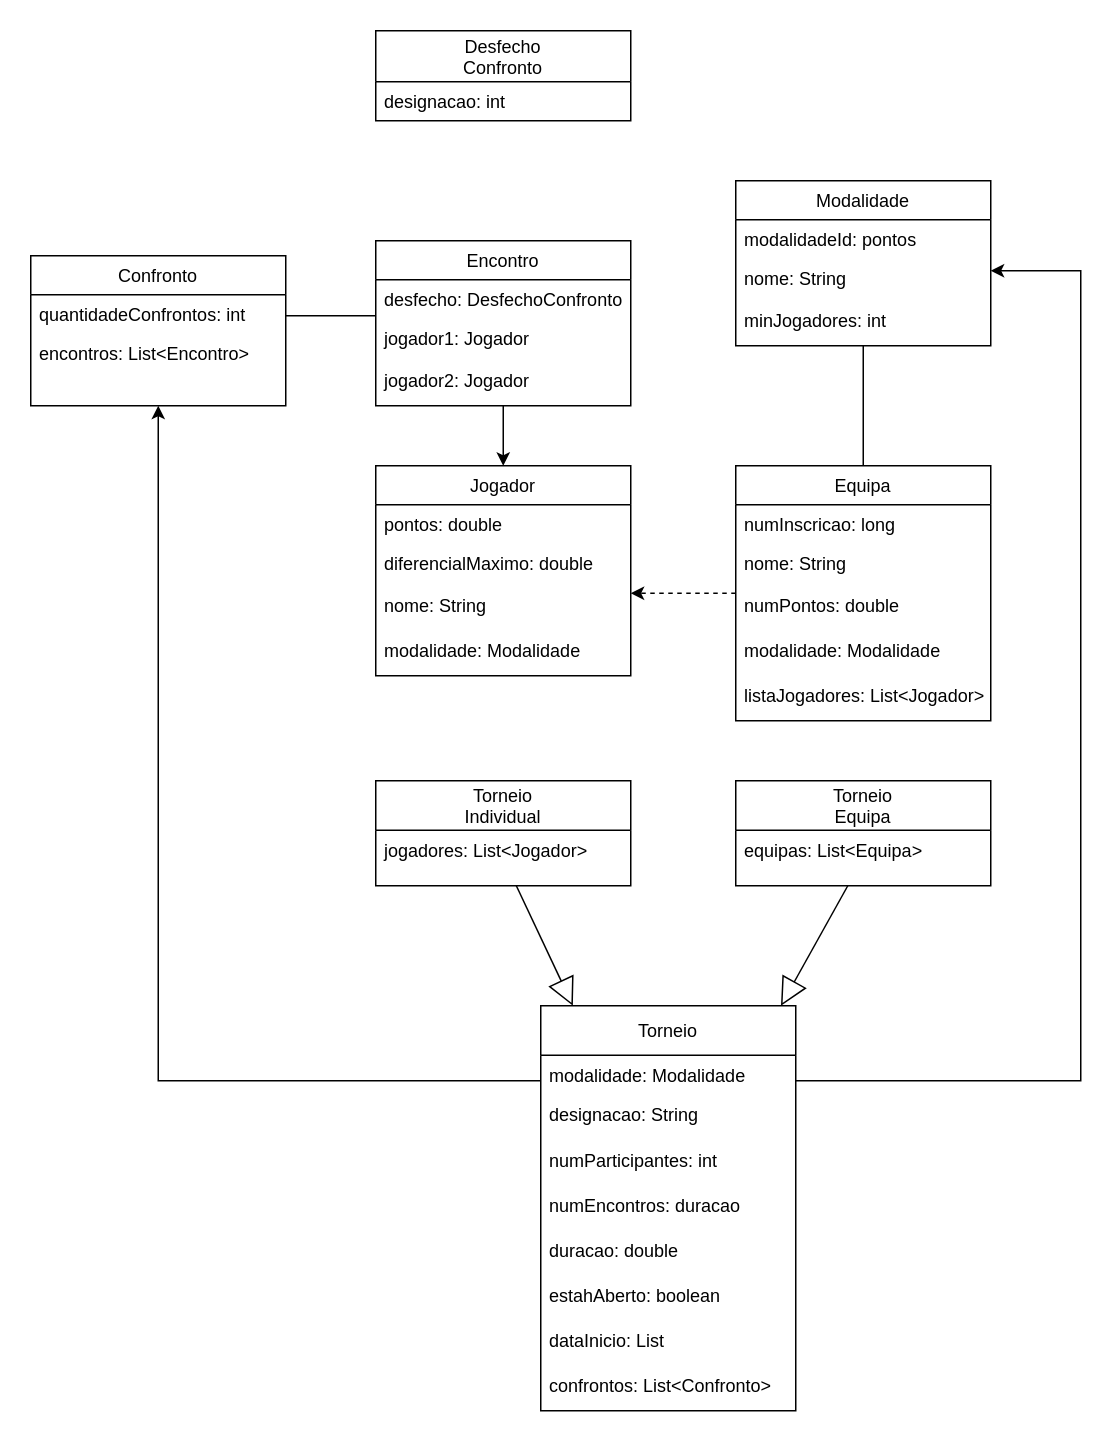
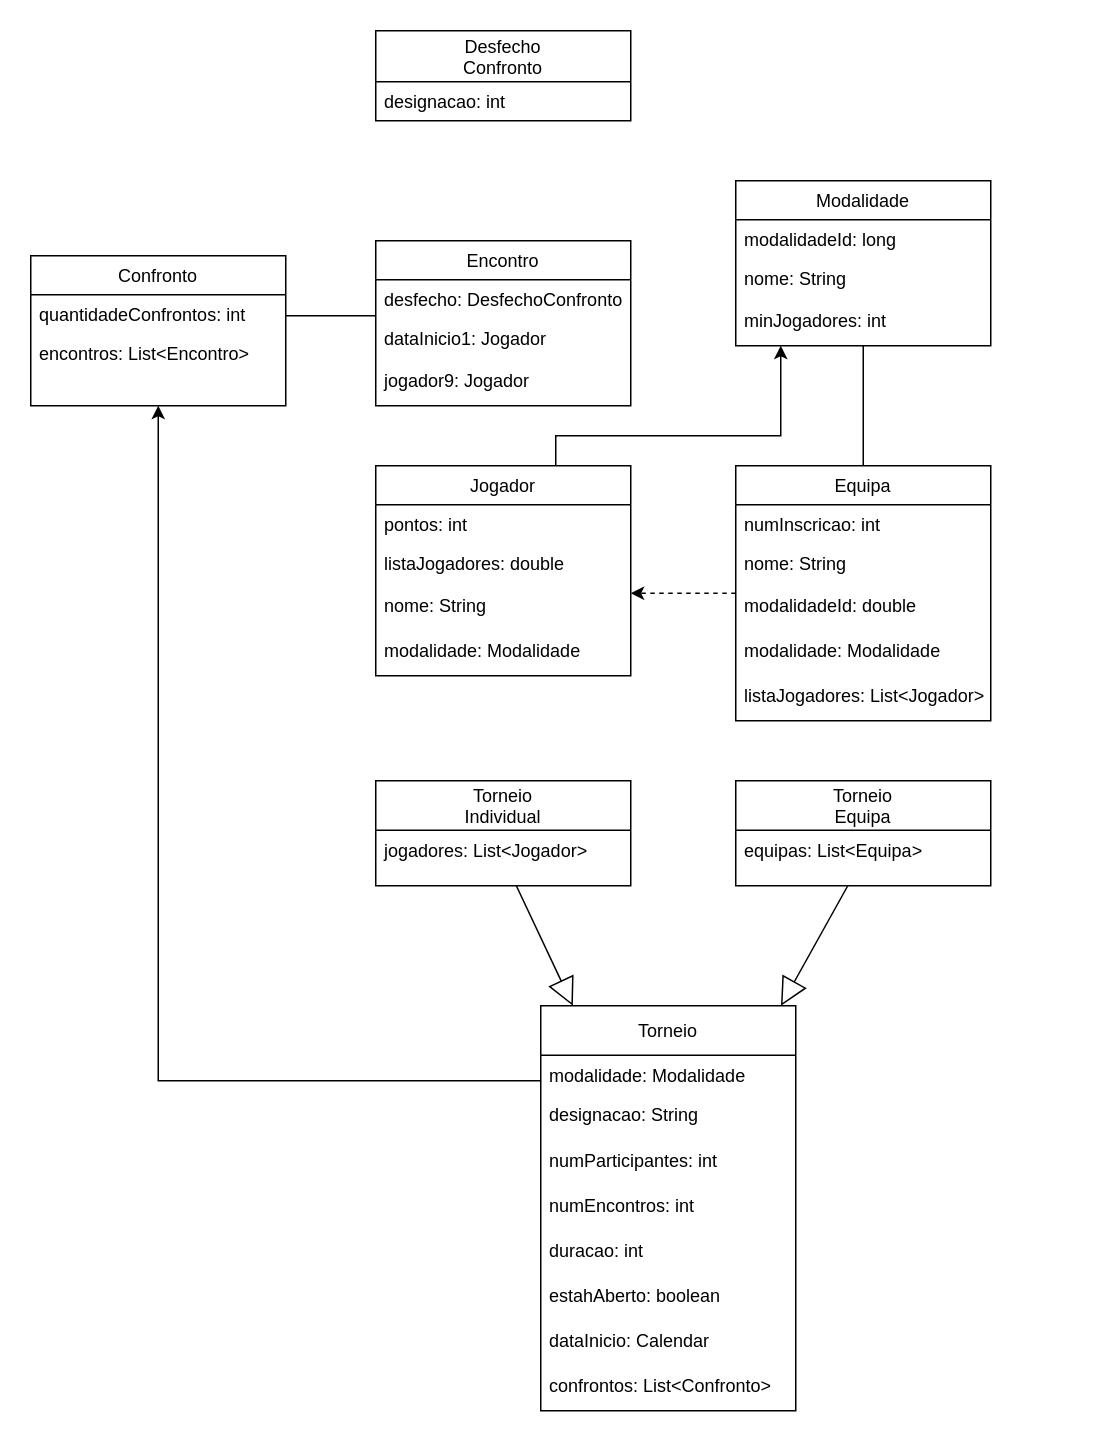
(835, 240) -> (823, 240)
(465, 339) -> (475, 339)
(465, 381) -> (465, 381)
(503, 431) -> none
none -> (695, 436)
(448, 525) -> (432, 525)
(825, 525) -> (820, 525)
(494, 564) -> (483, 564)
(823, 606) -> (833, 606)
(1081, 779) -> none
(650, 1206) -> (628, 1206)
(618, 1251) -> (602, 1251)
(618, 1341) -> (638, 1341)
